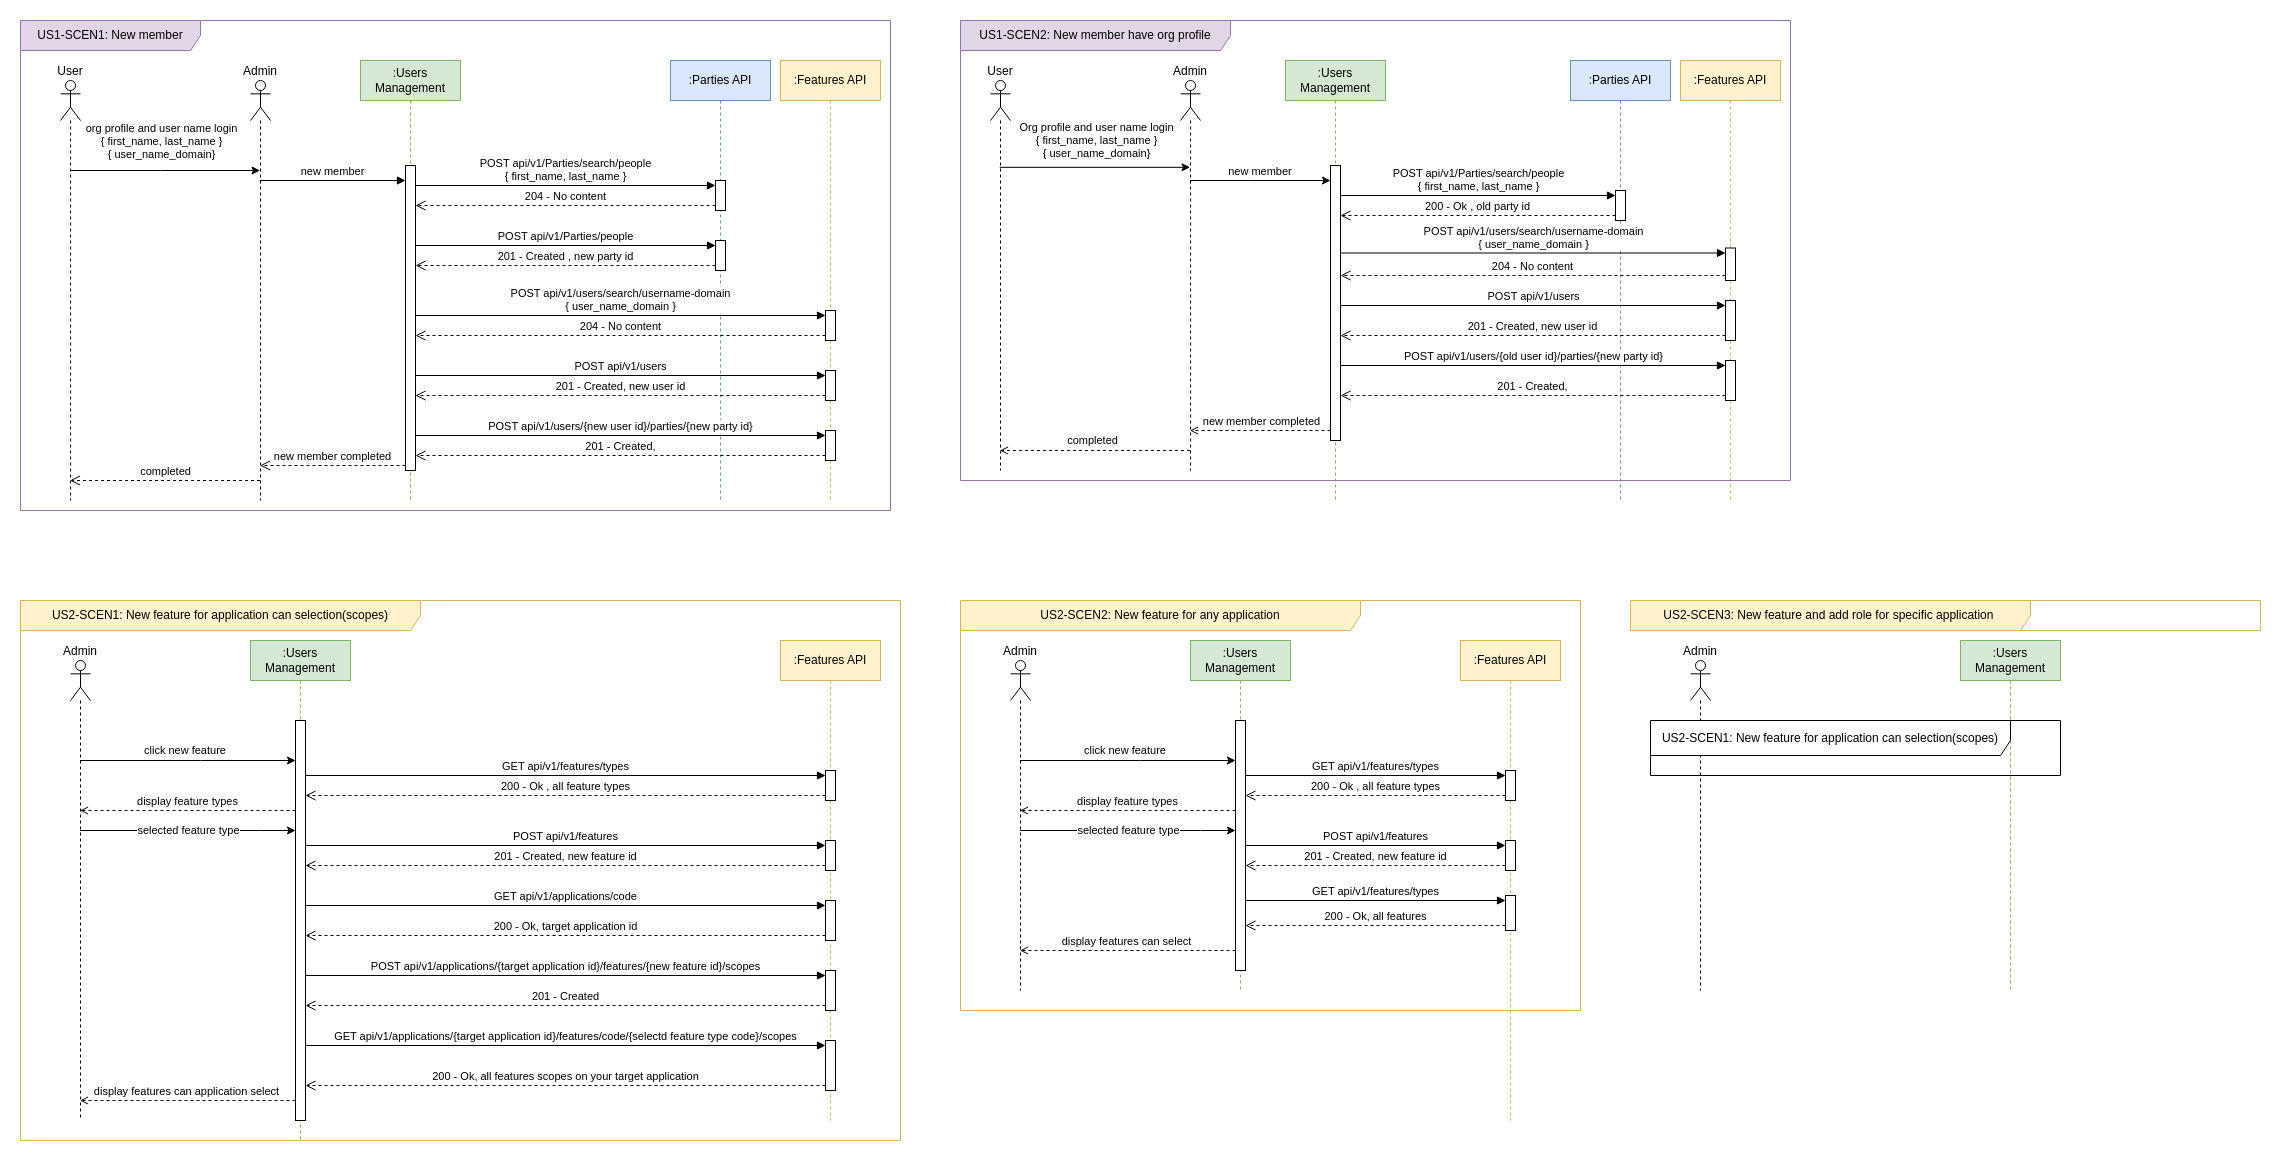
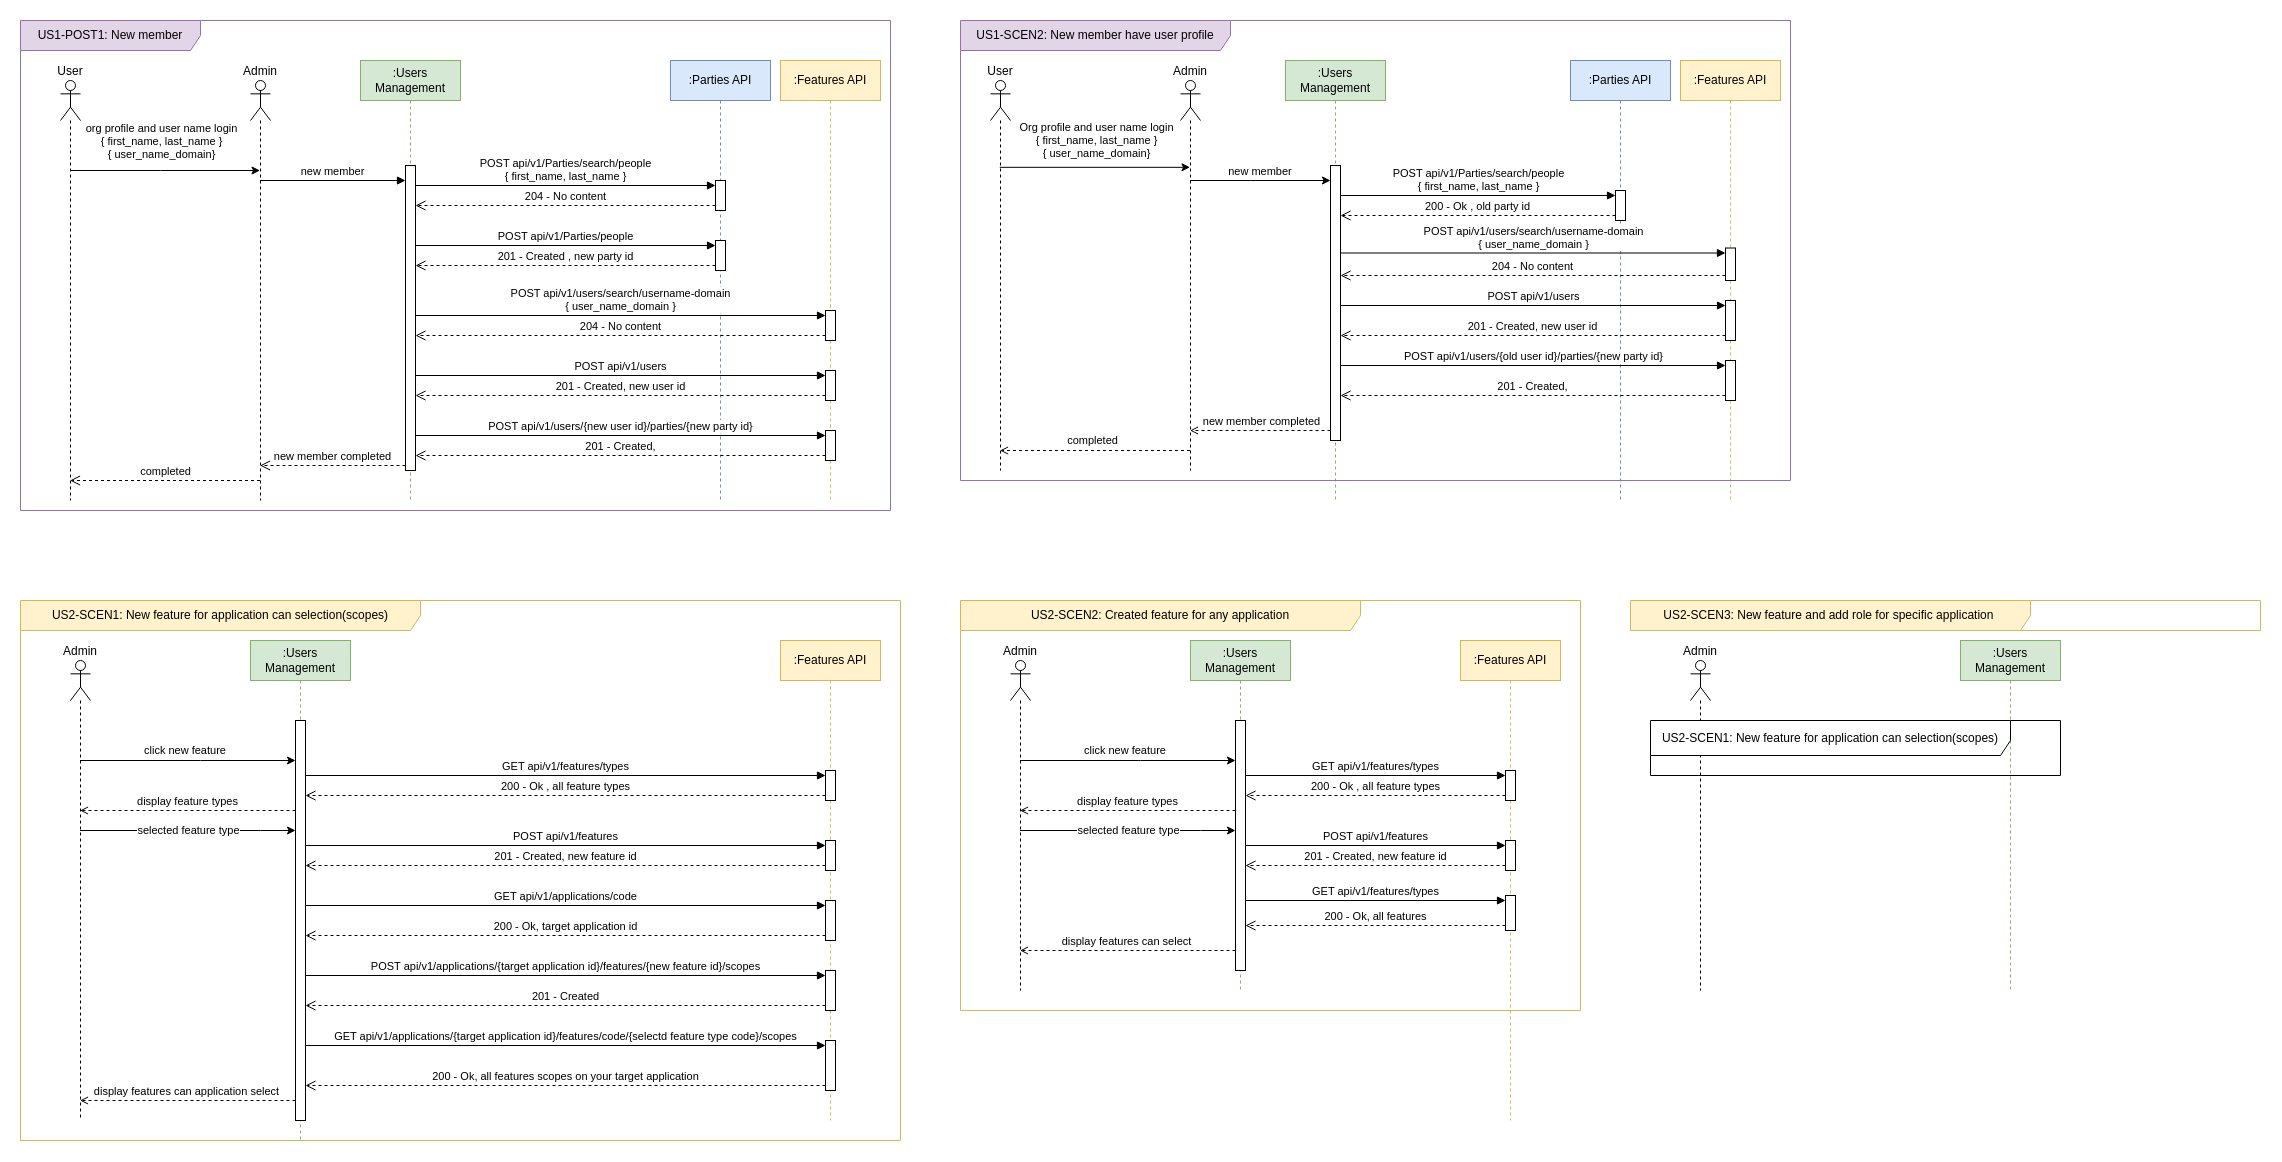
(111, 36) -> (111, 36)
(1096, 36) -> (1096, 36)
(1161, 616) -> (1161, 616)
